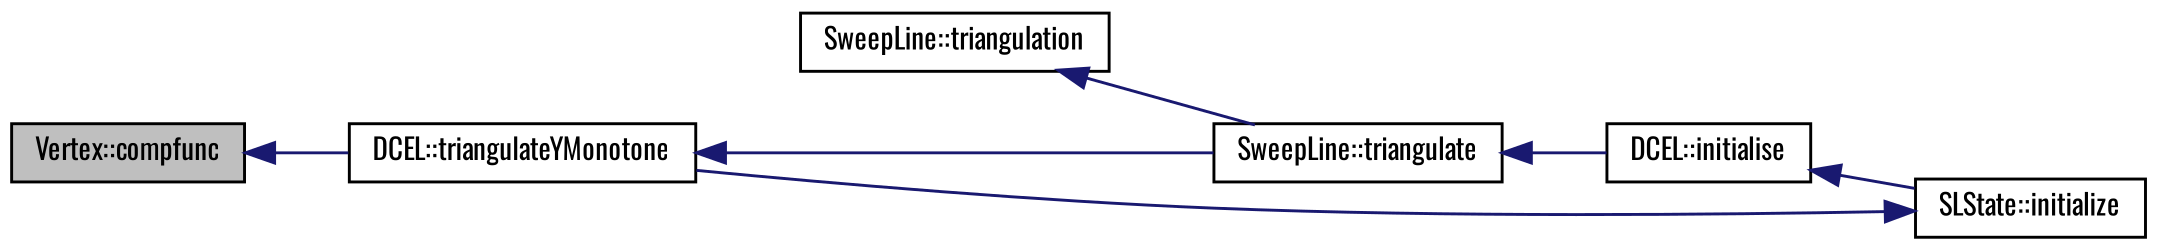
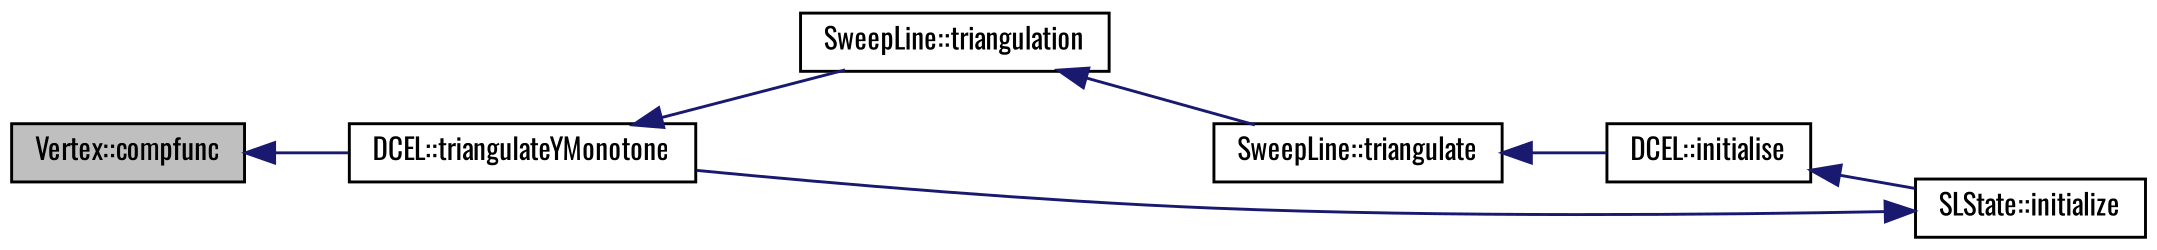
(970, 153) -> (753, 94)
